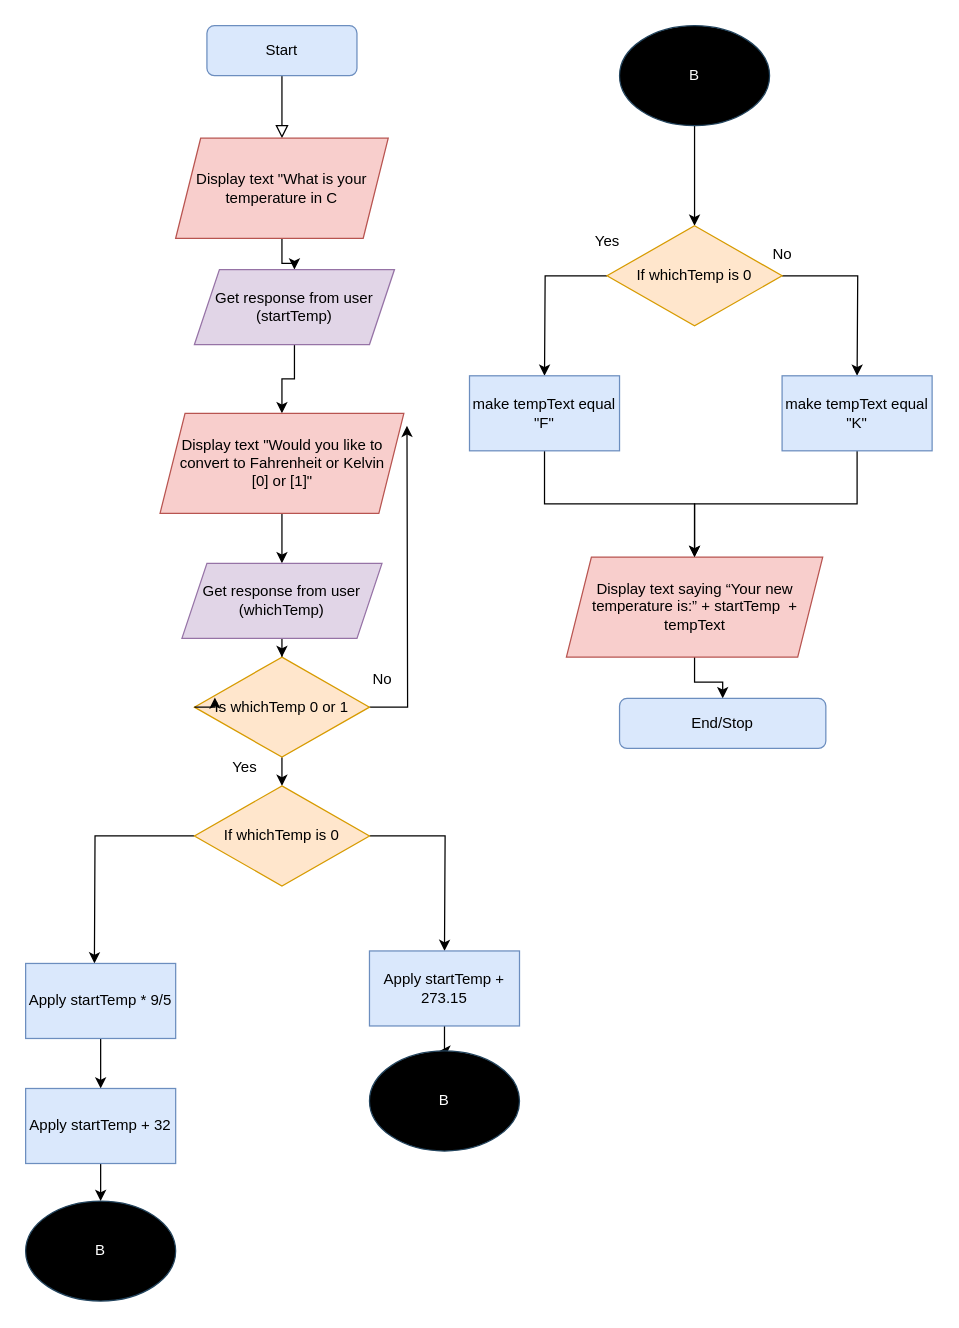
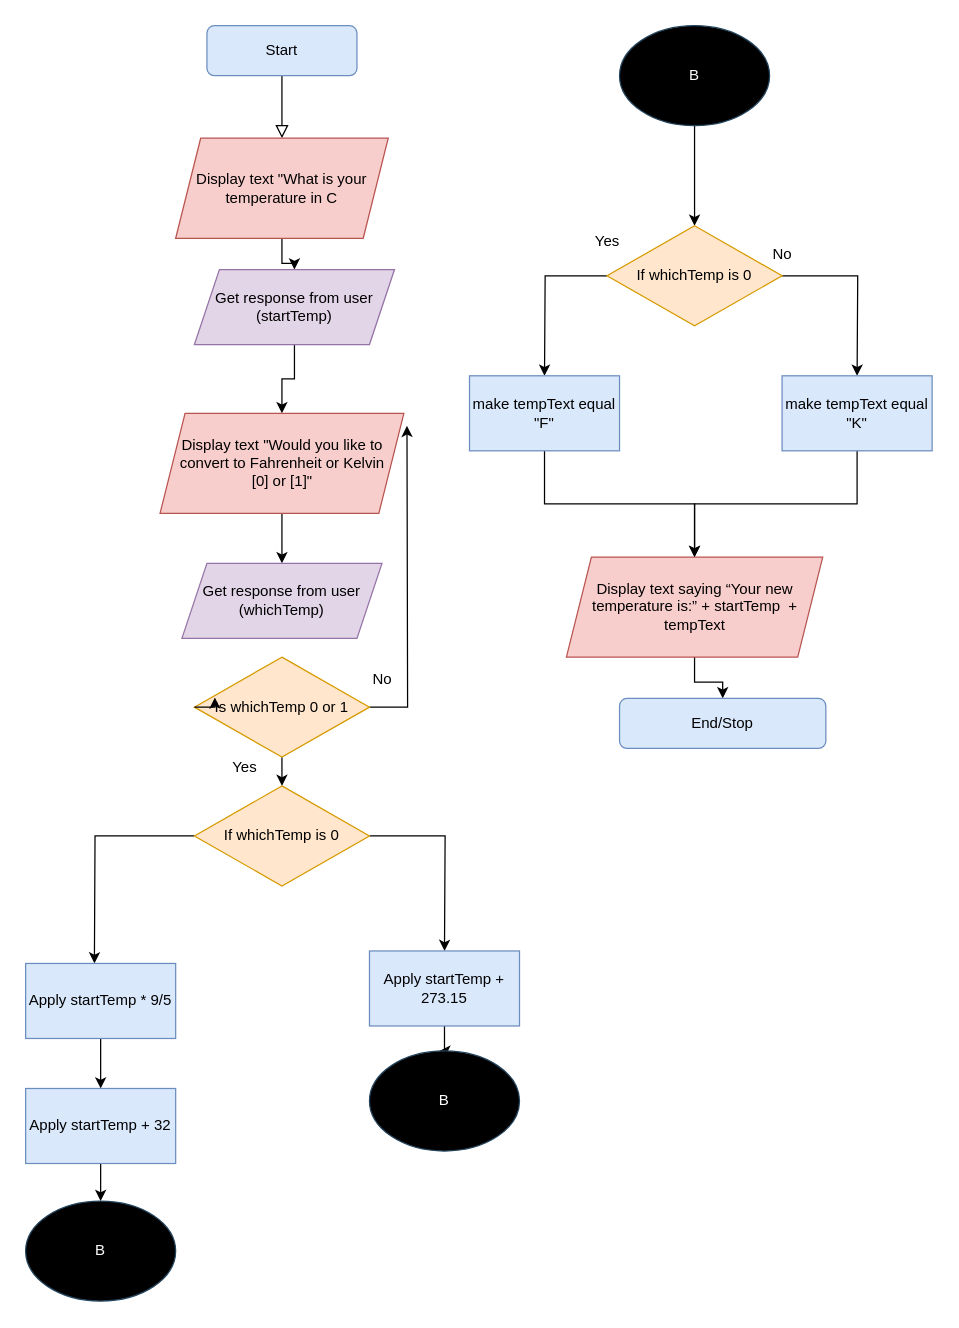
(282, 648) -> none
